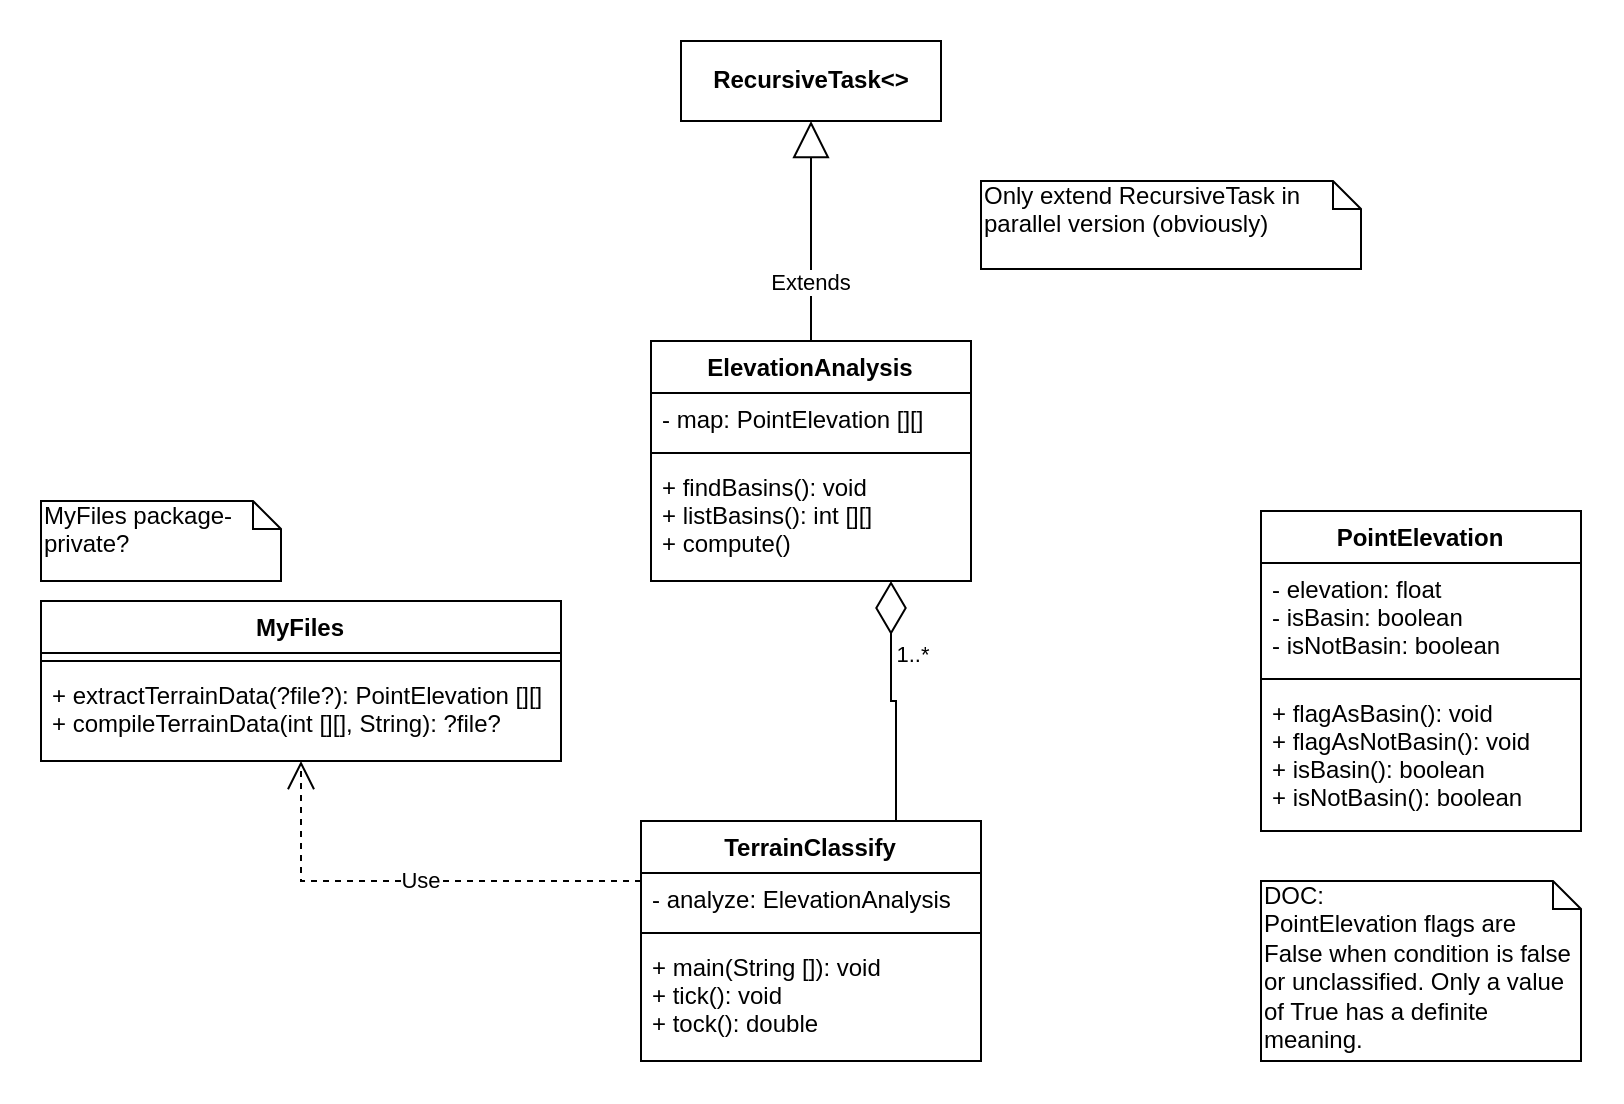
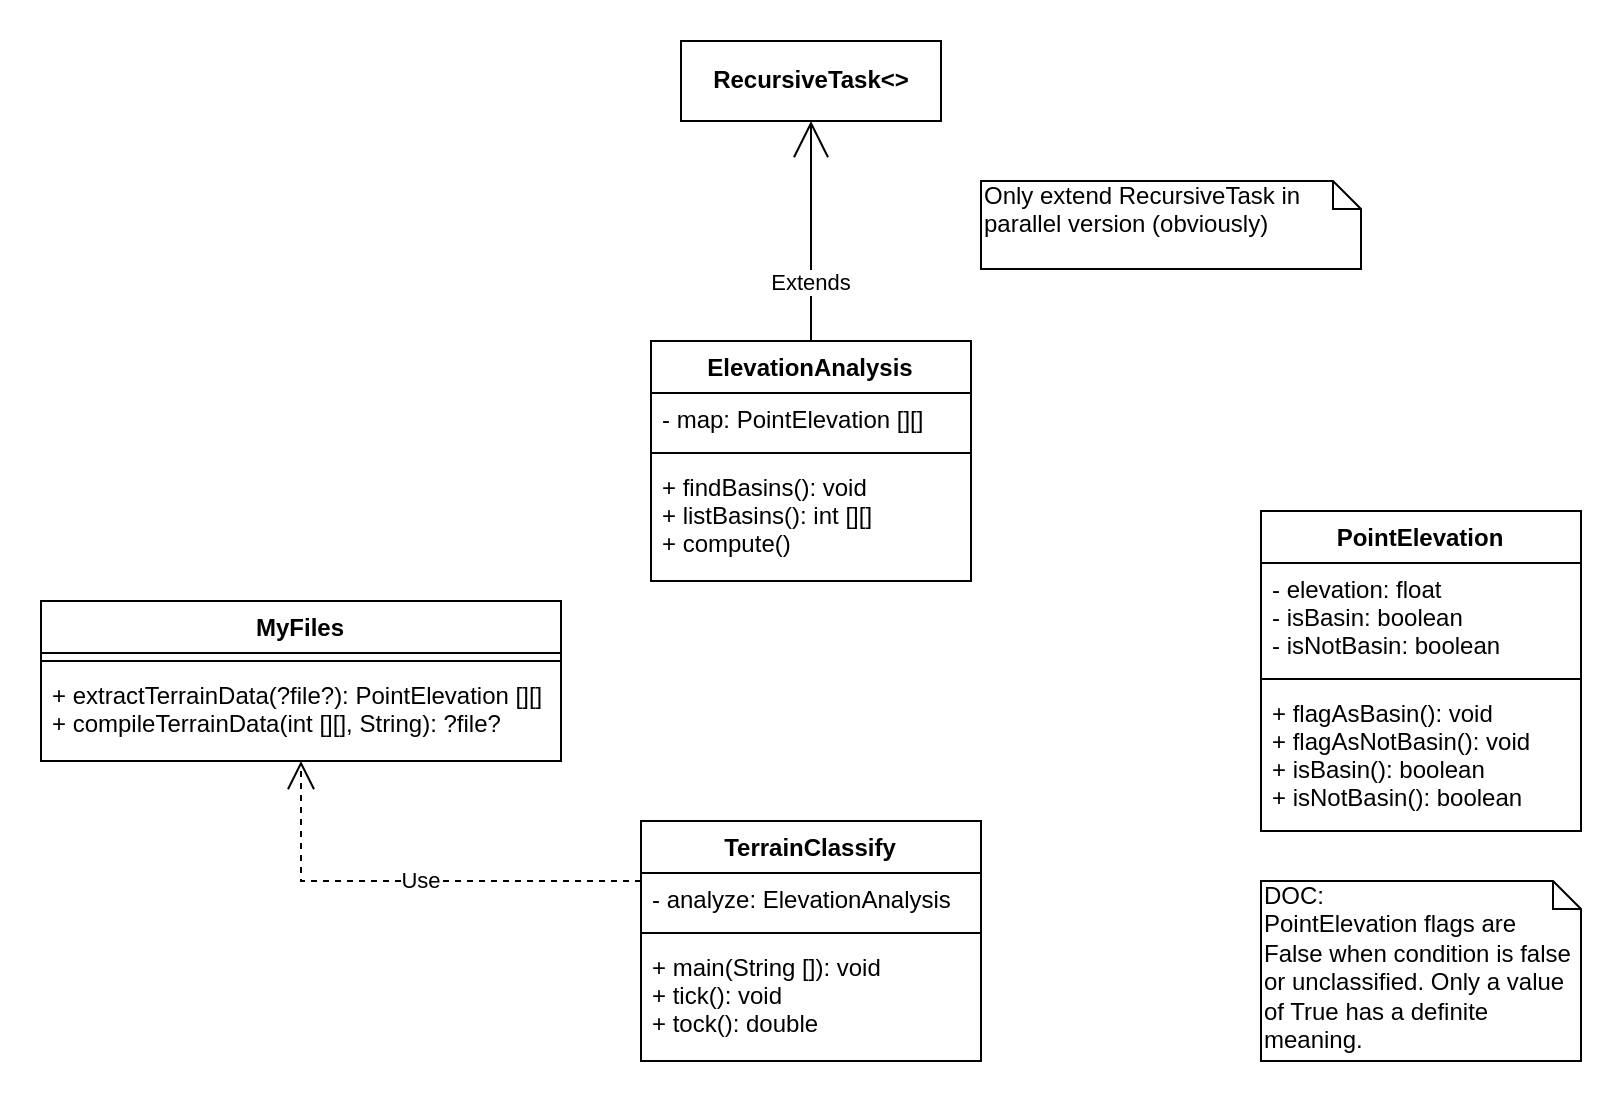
(811, 158) -> (811, 143)
(161, 541) -> none
(896, 725) -> none
